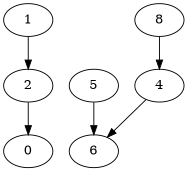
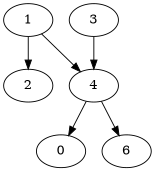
(159, 20) -> (94, 20)
none -> (58, 50)
(94, 86) -> none
(28, 114) -> (80, 114)
